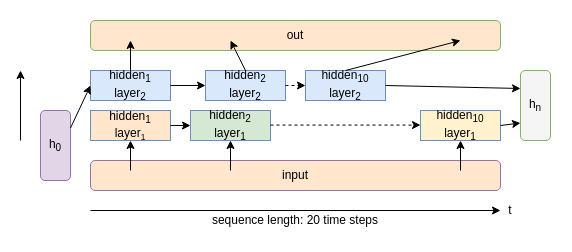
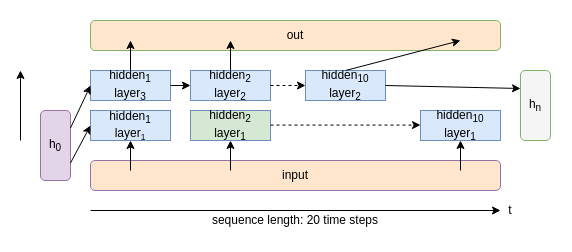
(131, 86) -> (131, 86)
(246, 86) -> (231, 86)
(507, 125) -> none
(131, 126) -> (131, 126)
(177, 126) -> none
(461, 126) -> (461, 126)
none -> (79, 147)
